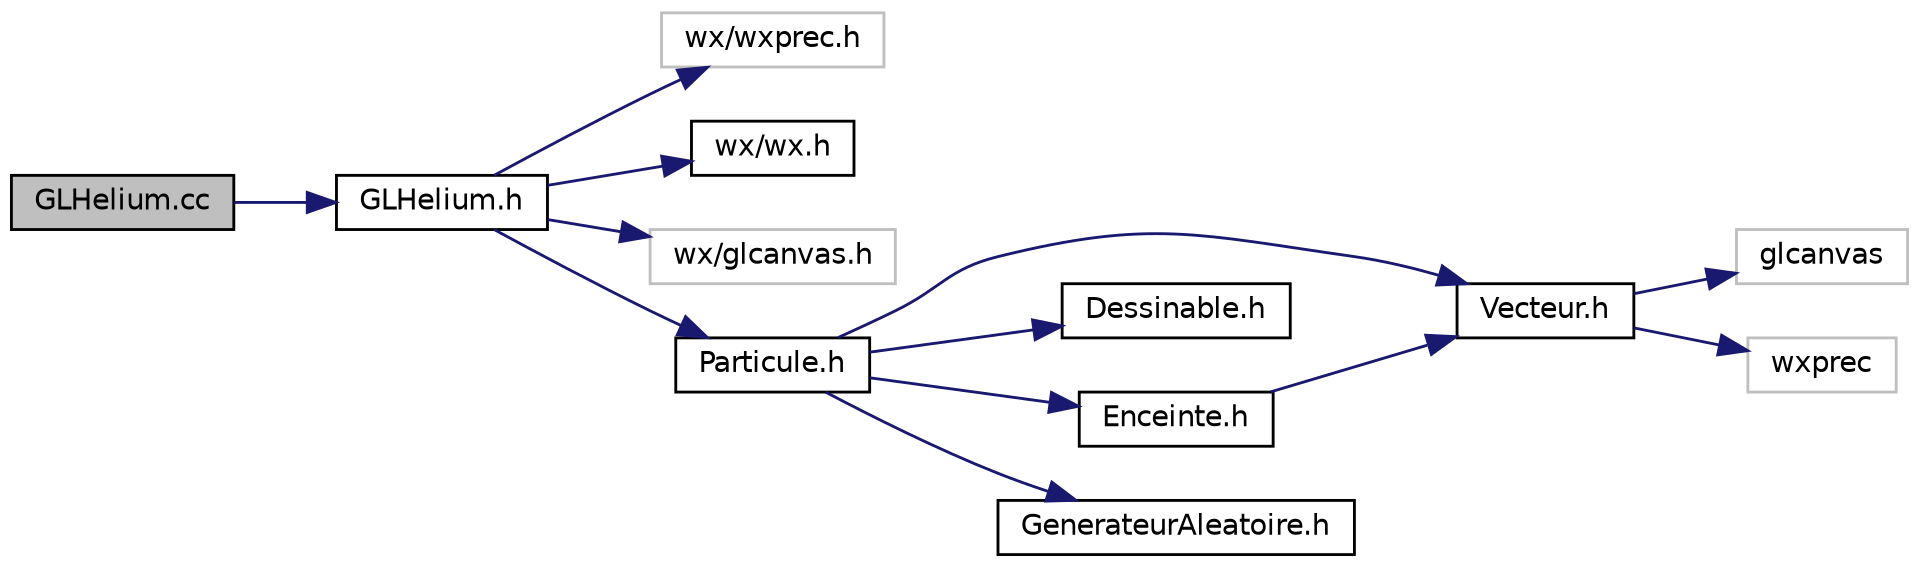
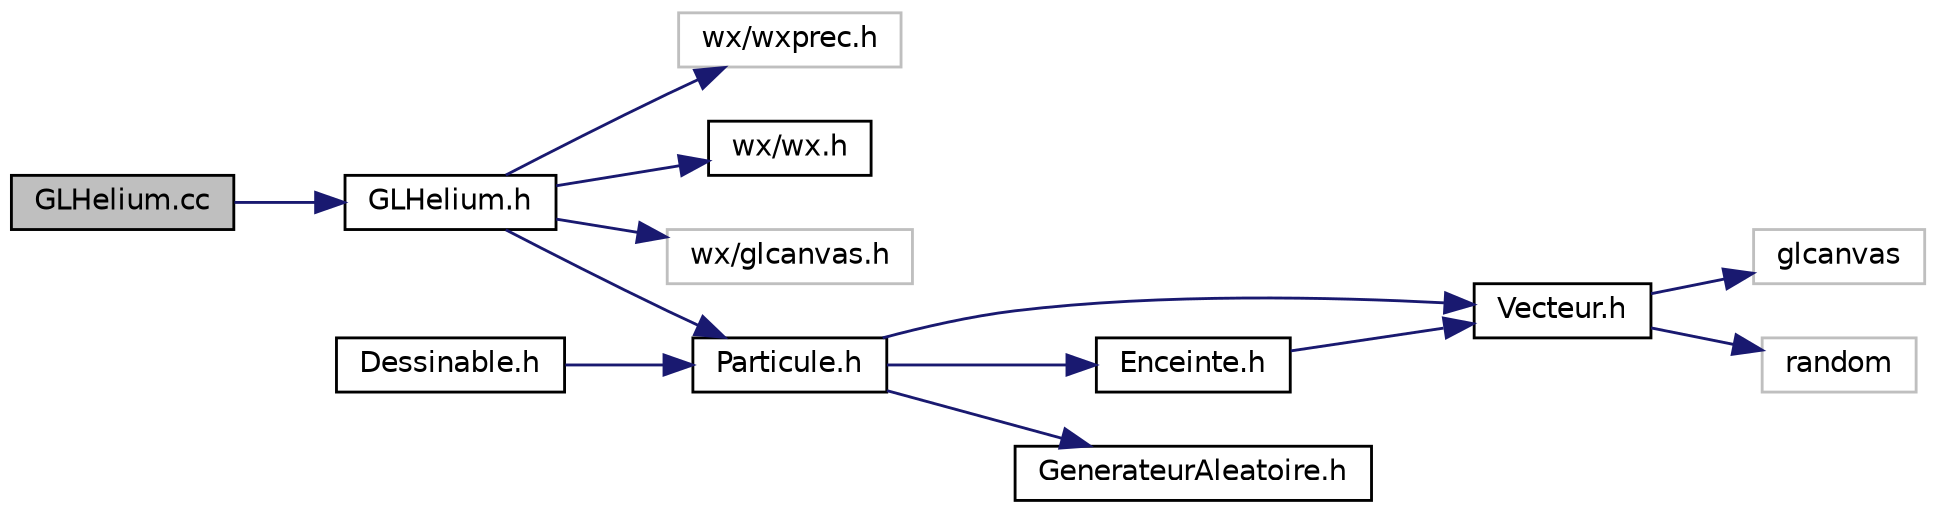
(952, 341) -> (615, 365)
(1822, 365) -> (1839, 365)
